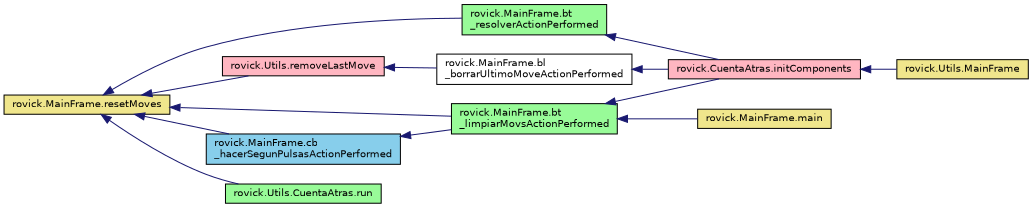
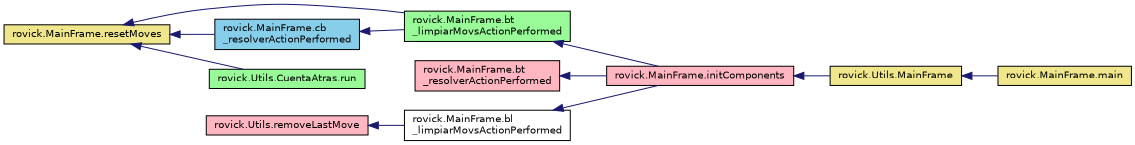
(534, 20) -> (487, 76)
(282, 31) -> none
(534, 69) -> (487, 125)
(764, 69) -> (700, 76)
(200, 85) -> none
(663, 119) -> (985, 76)
(303, 149) -> (287, 34)
